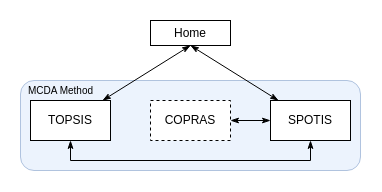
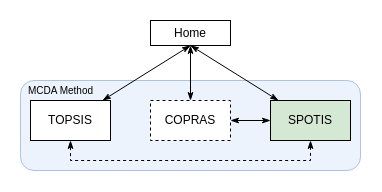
none -> (191, 73)
(311, 121) -> (311, 121)
(191, 161) -> (191, 161)
